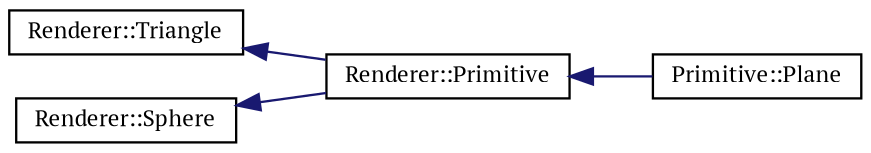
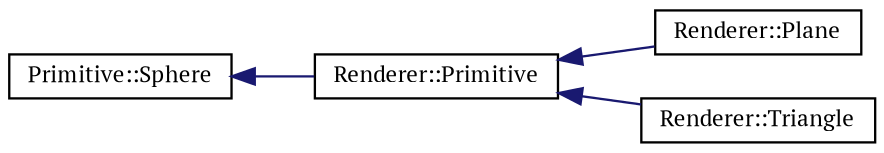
(296, 56) -> (611, 100)
(757, 76) -> (758, 32)
(126, 120) -> (120, 76)
